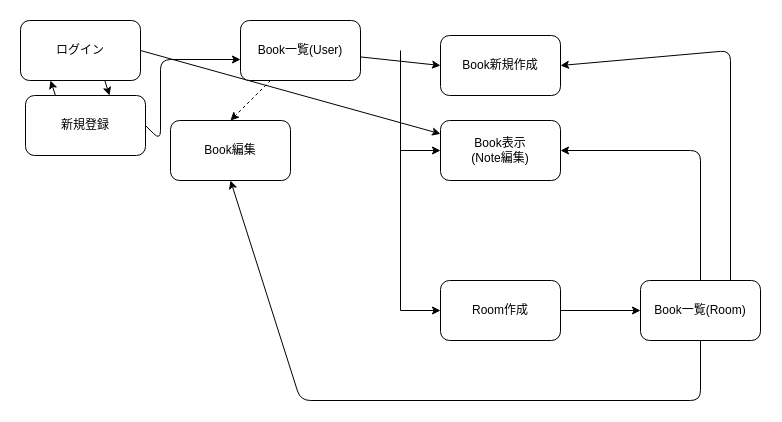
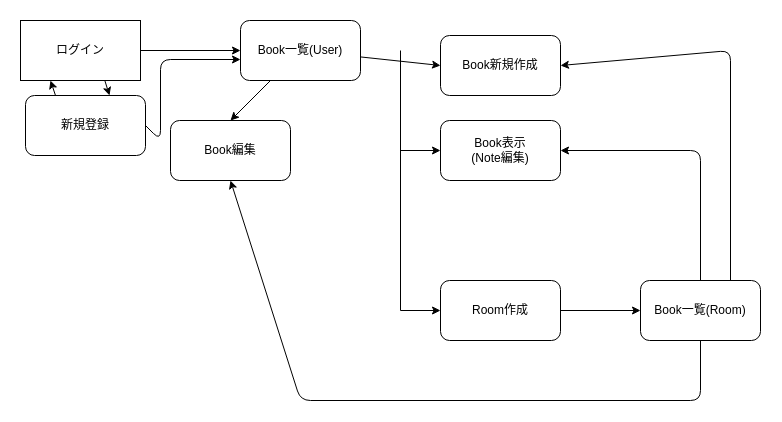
(81, 51) -> (81, 51)
(306, 96) -> (187, 51)
(253, 98) -> (253, 98)
